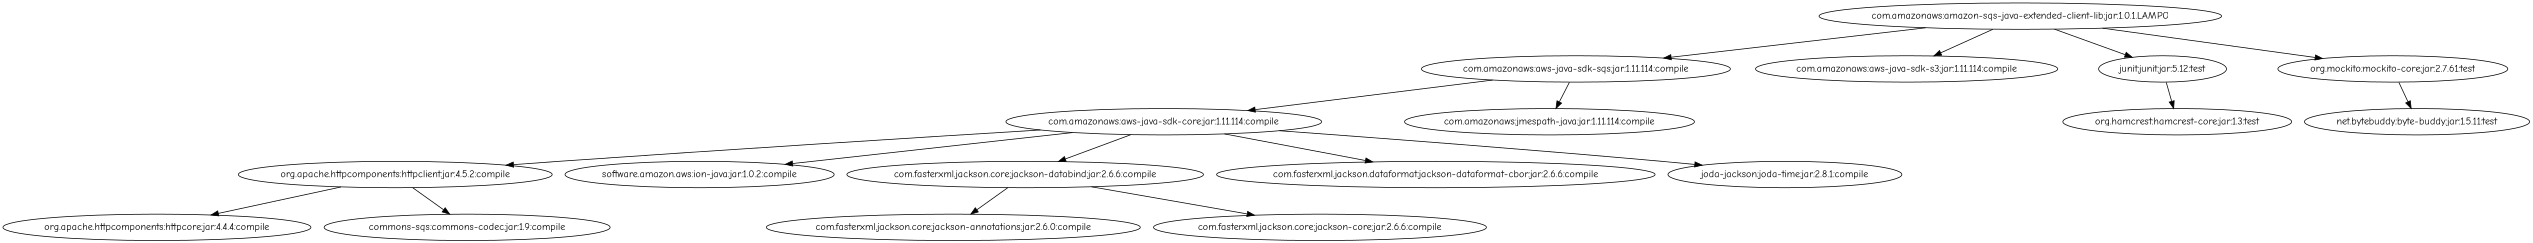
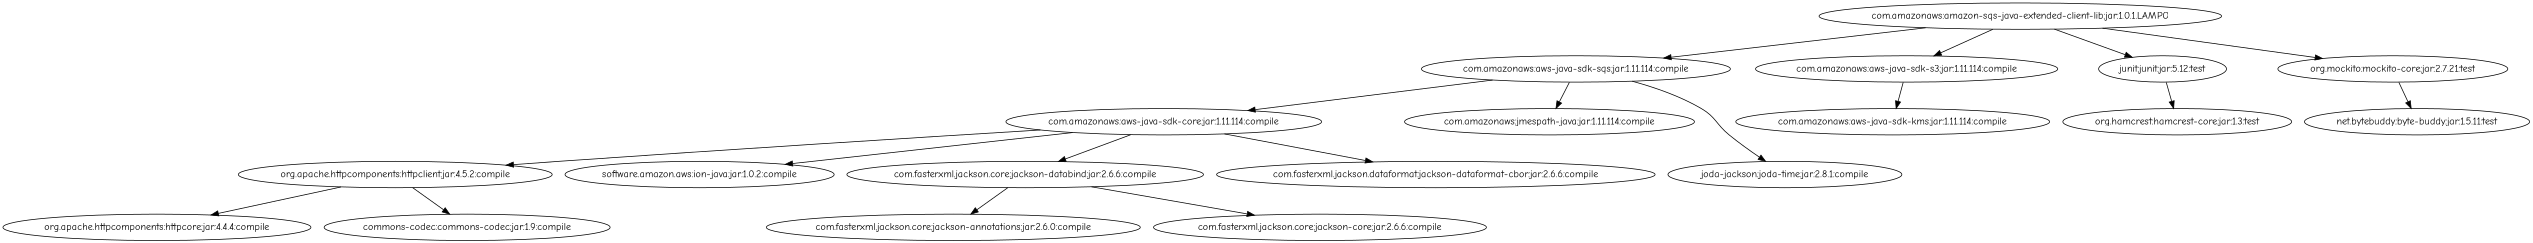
(2393, 69) -> (2393, 69)
none -> (1893, 122)
(1487, 147) -> (1702, 109)
(467, 227) -> (467, 227)
